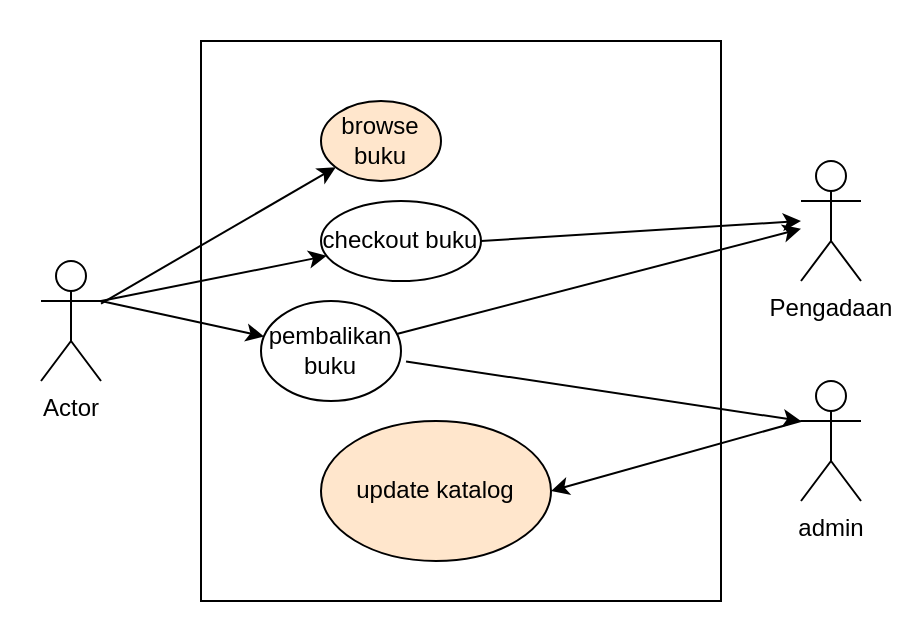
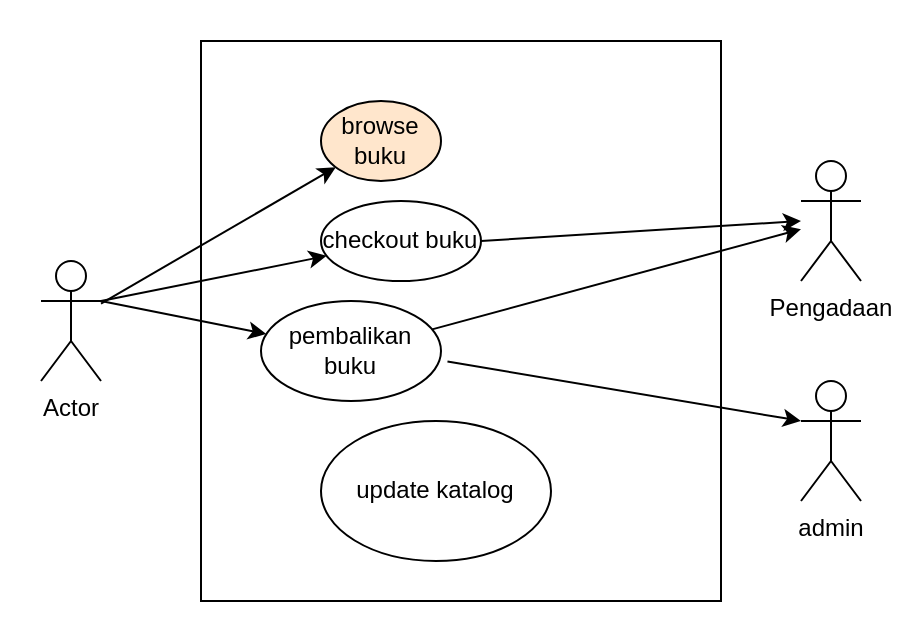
(331, 351) -> (351, 351)
(682, 454) -> none
(436, 491) -> (436, 491)
